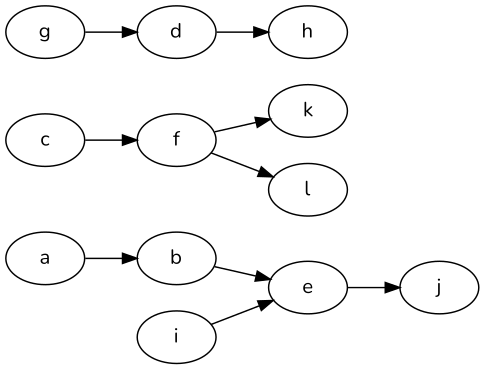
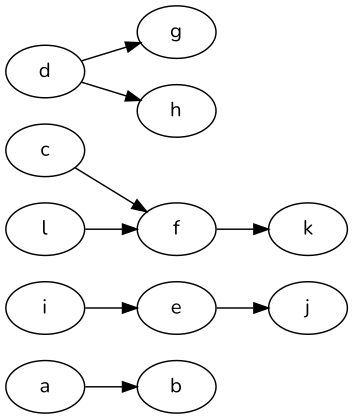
(104, 32) -> (104, 54)
(235, 162) -> (104, 229)
(235, 271) -> none
